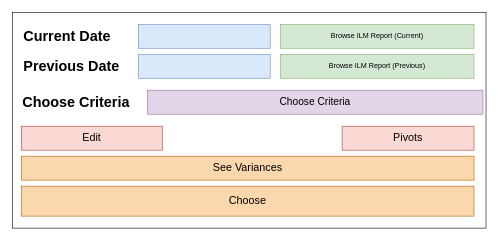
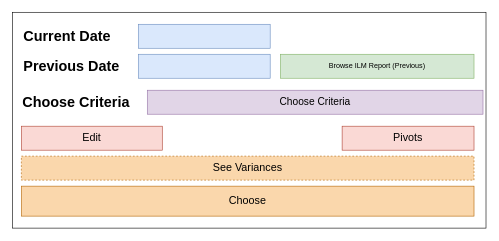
(377, 36) -> none
(248, 168) -> (248, 168)
